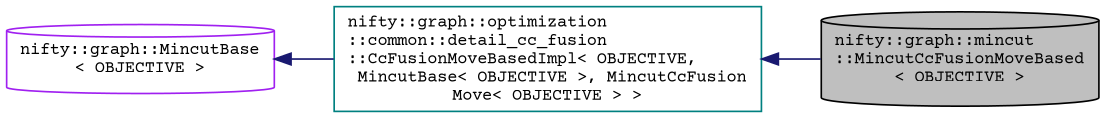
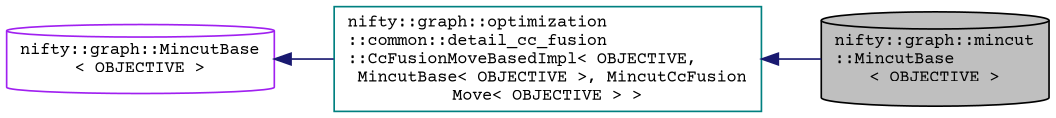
(960, 59) -> (935, 59)
